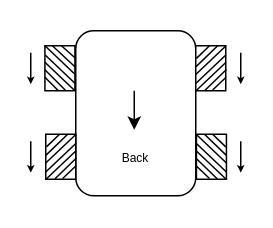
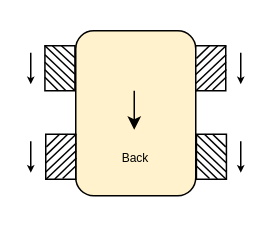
(136, 113) -> (136, 113)
